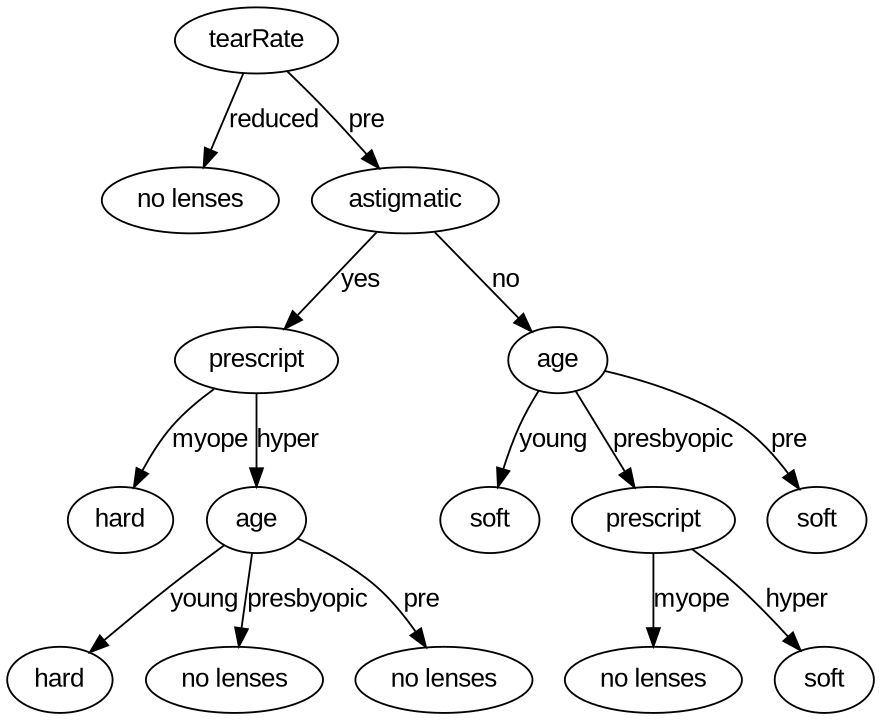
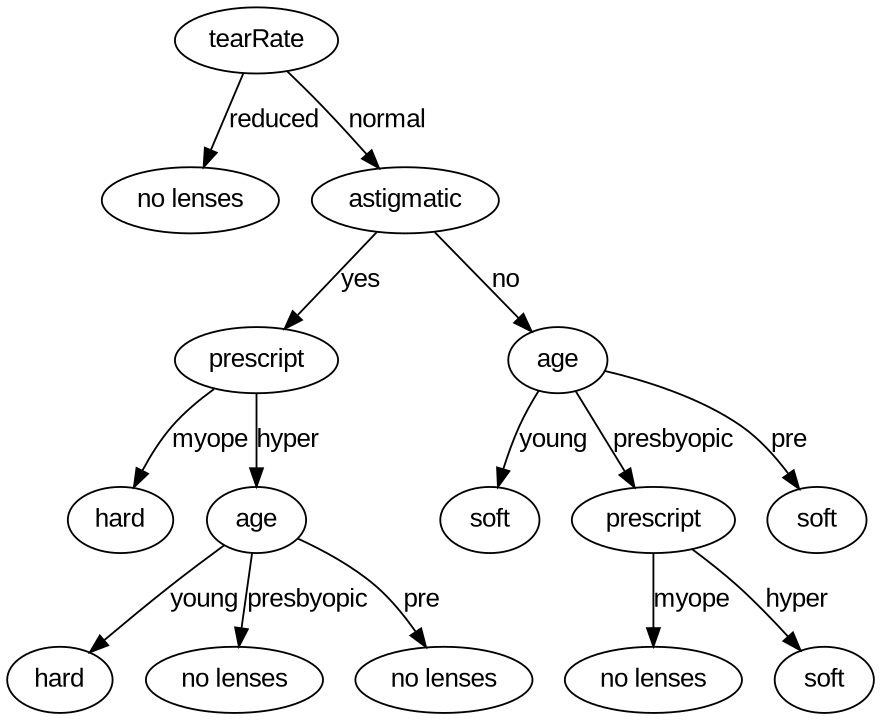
(367, 120) -> (388, 120)
